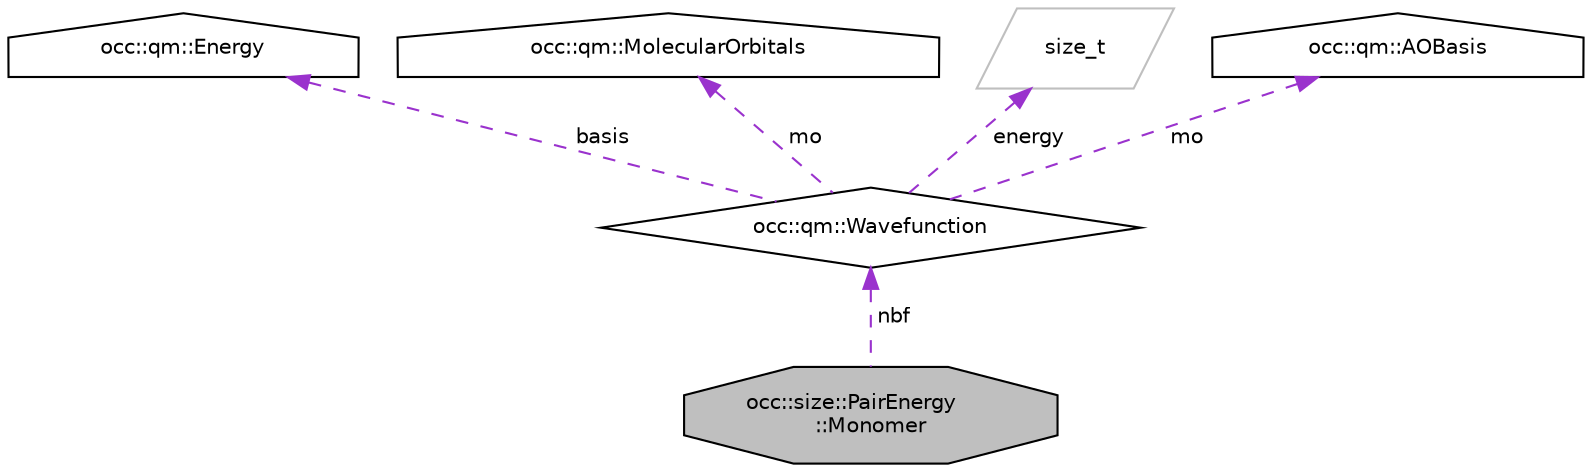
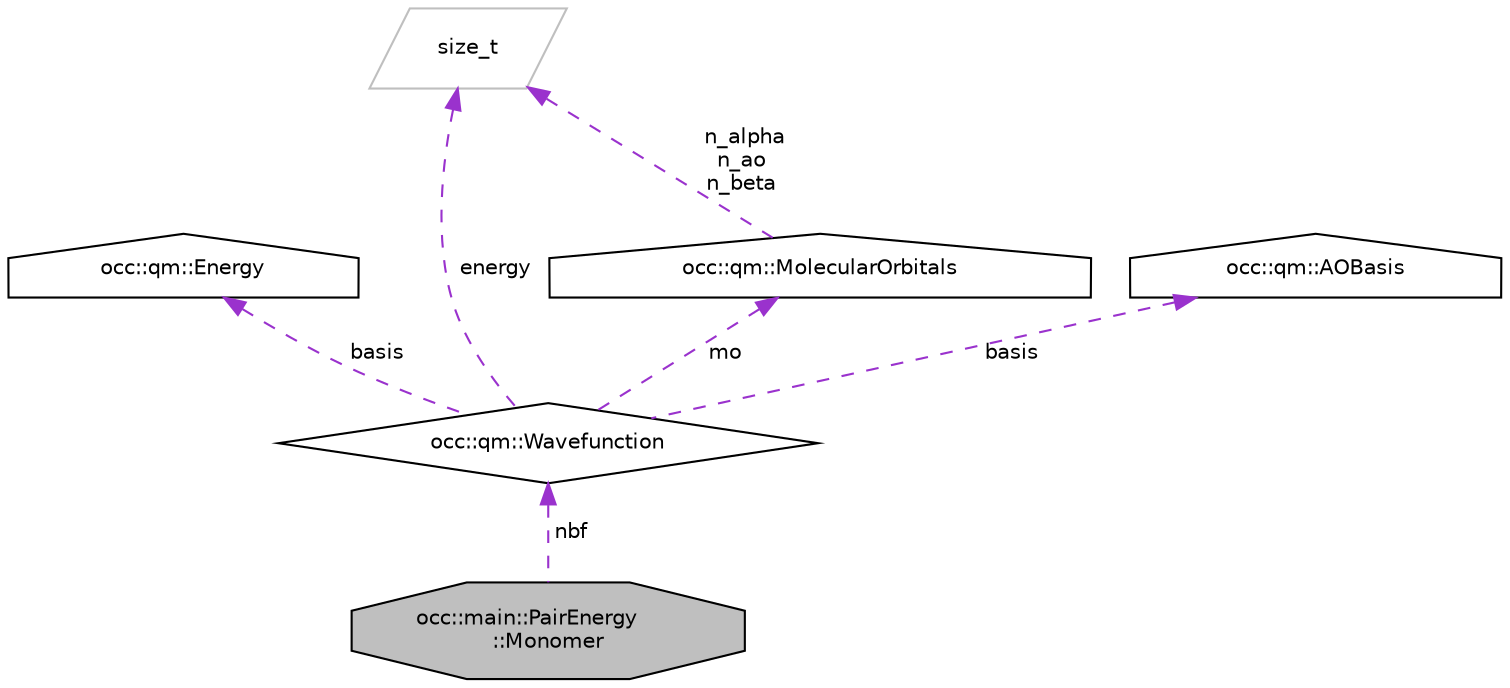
(1184, 138) -> (1009, 354)
none -> (660, 168)
(871, 415) -> (548, 631)
